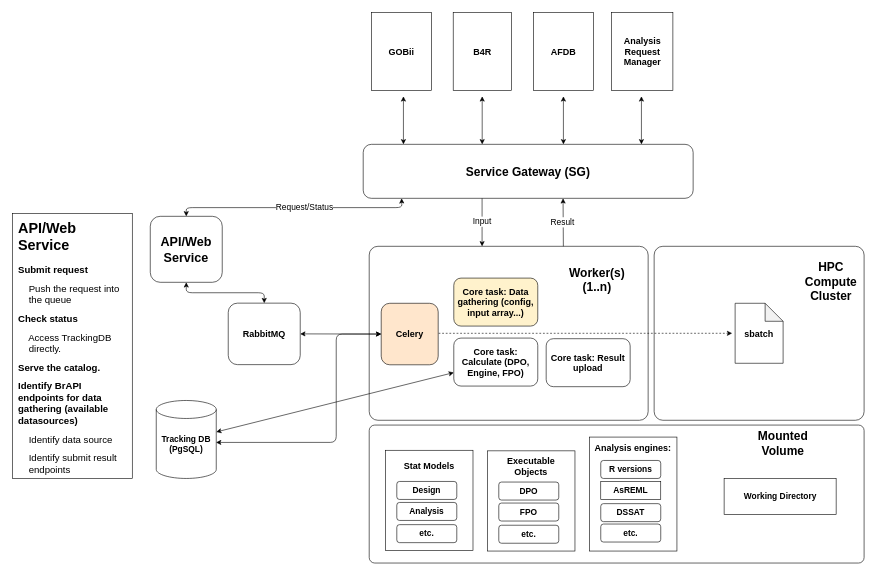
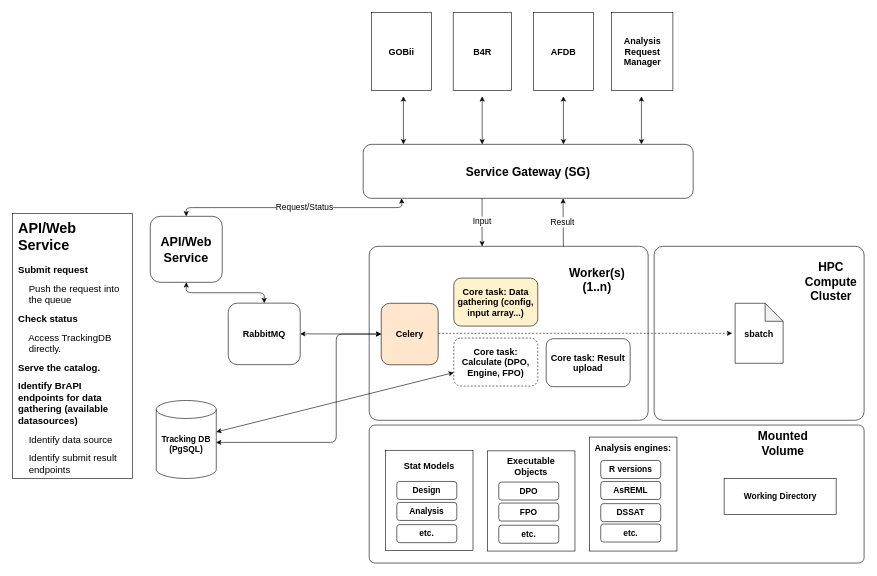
(496, 362) -> (496, 362)
(631, 491) -> (631, 491)
